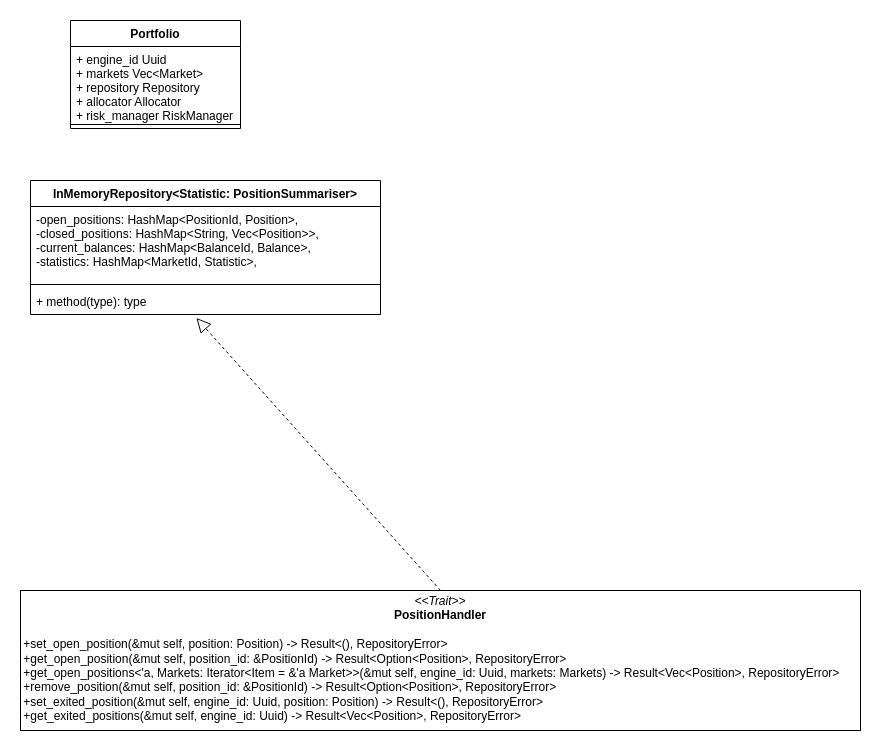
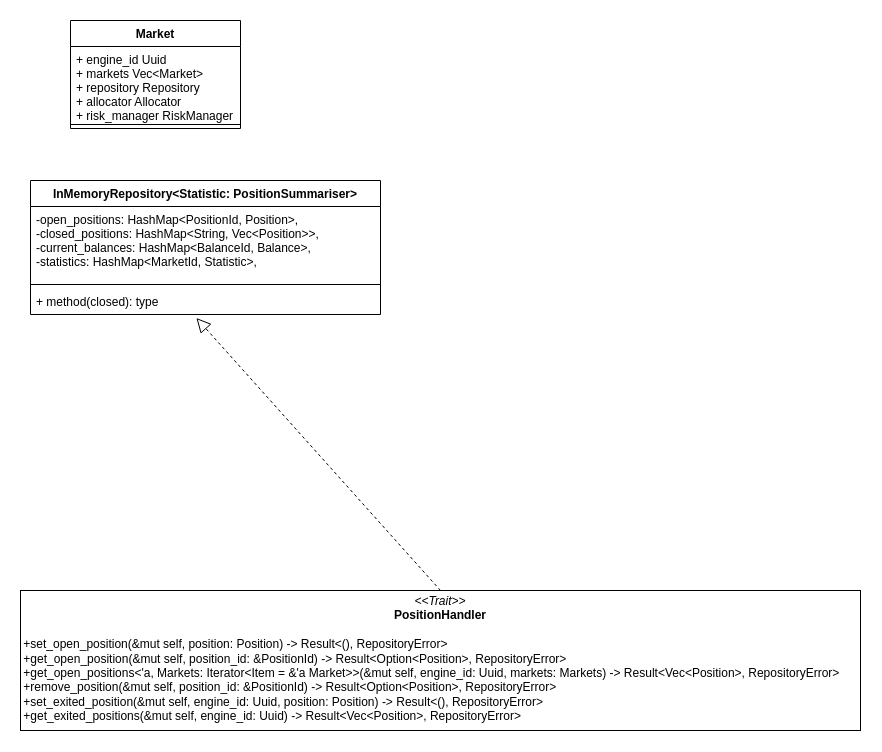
(155, 34) -> (155, 34)
(99, 302) -> (104, 302)
